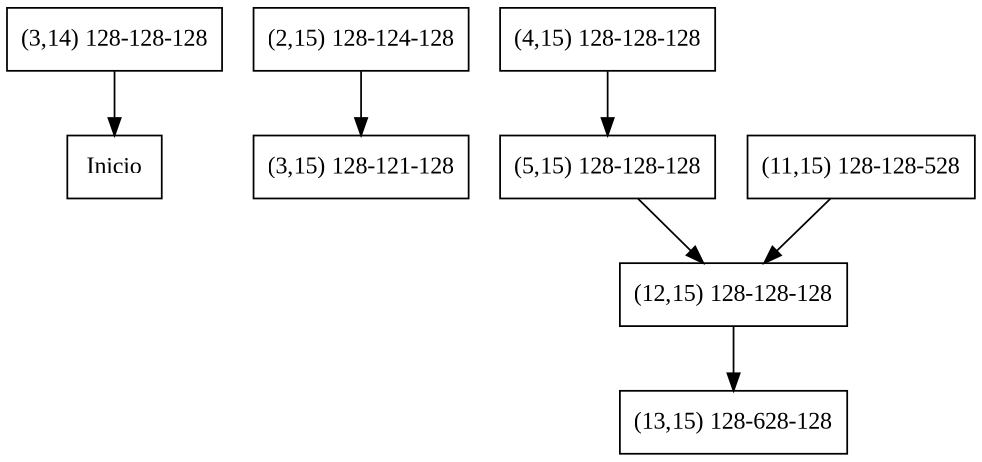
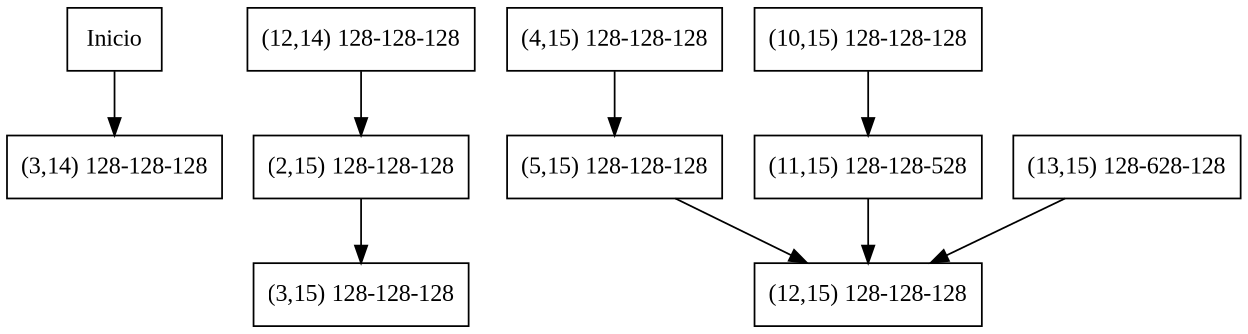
none -> (361, 39)
(361, 39) -> (361, 167)
none -> (868, 39)
(115, 95) -> (115, 95)
(361, 167) -> (361, 295)
(734, 350) -> (1006, 227)
